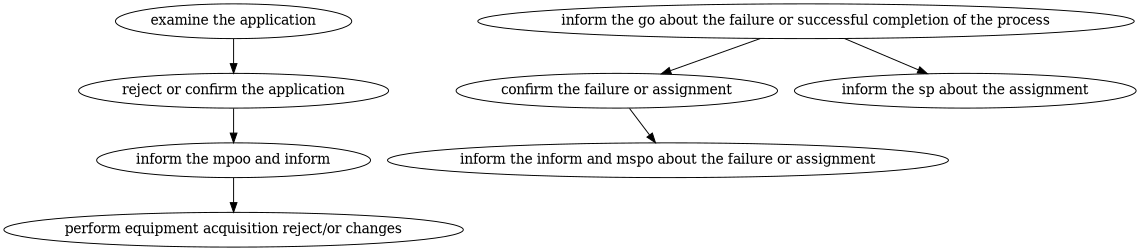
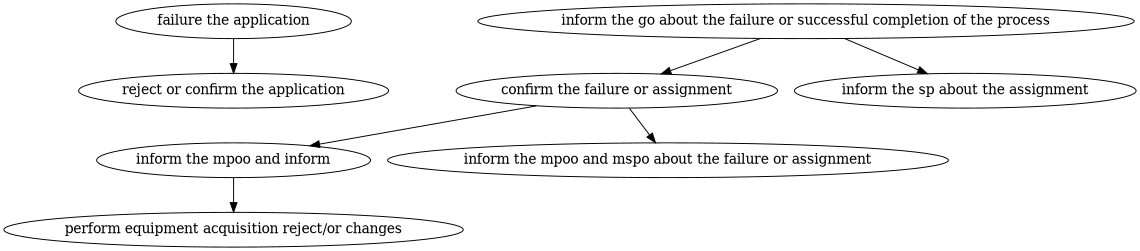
(234, 21) -> (234, 21)
(234, 121) -> (428, 125)
(668, 160) -> (668, 160)
